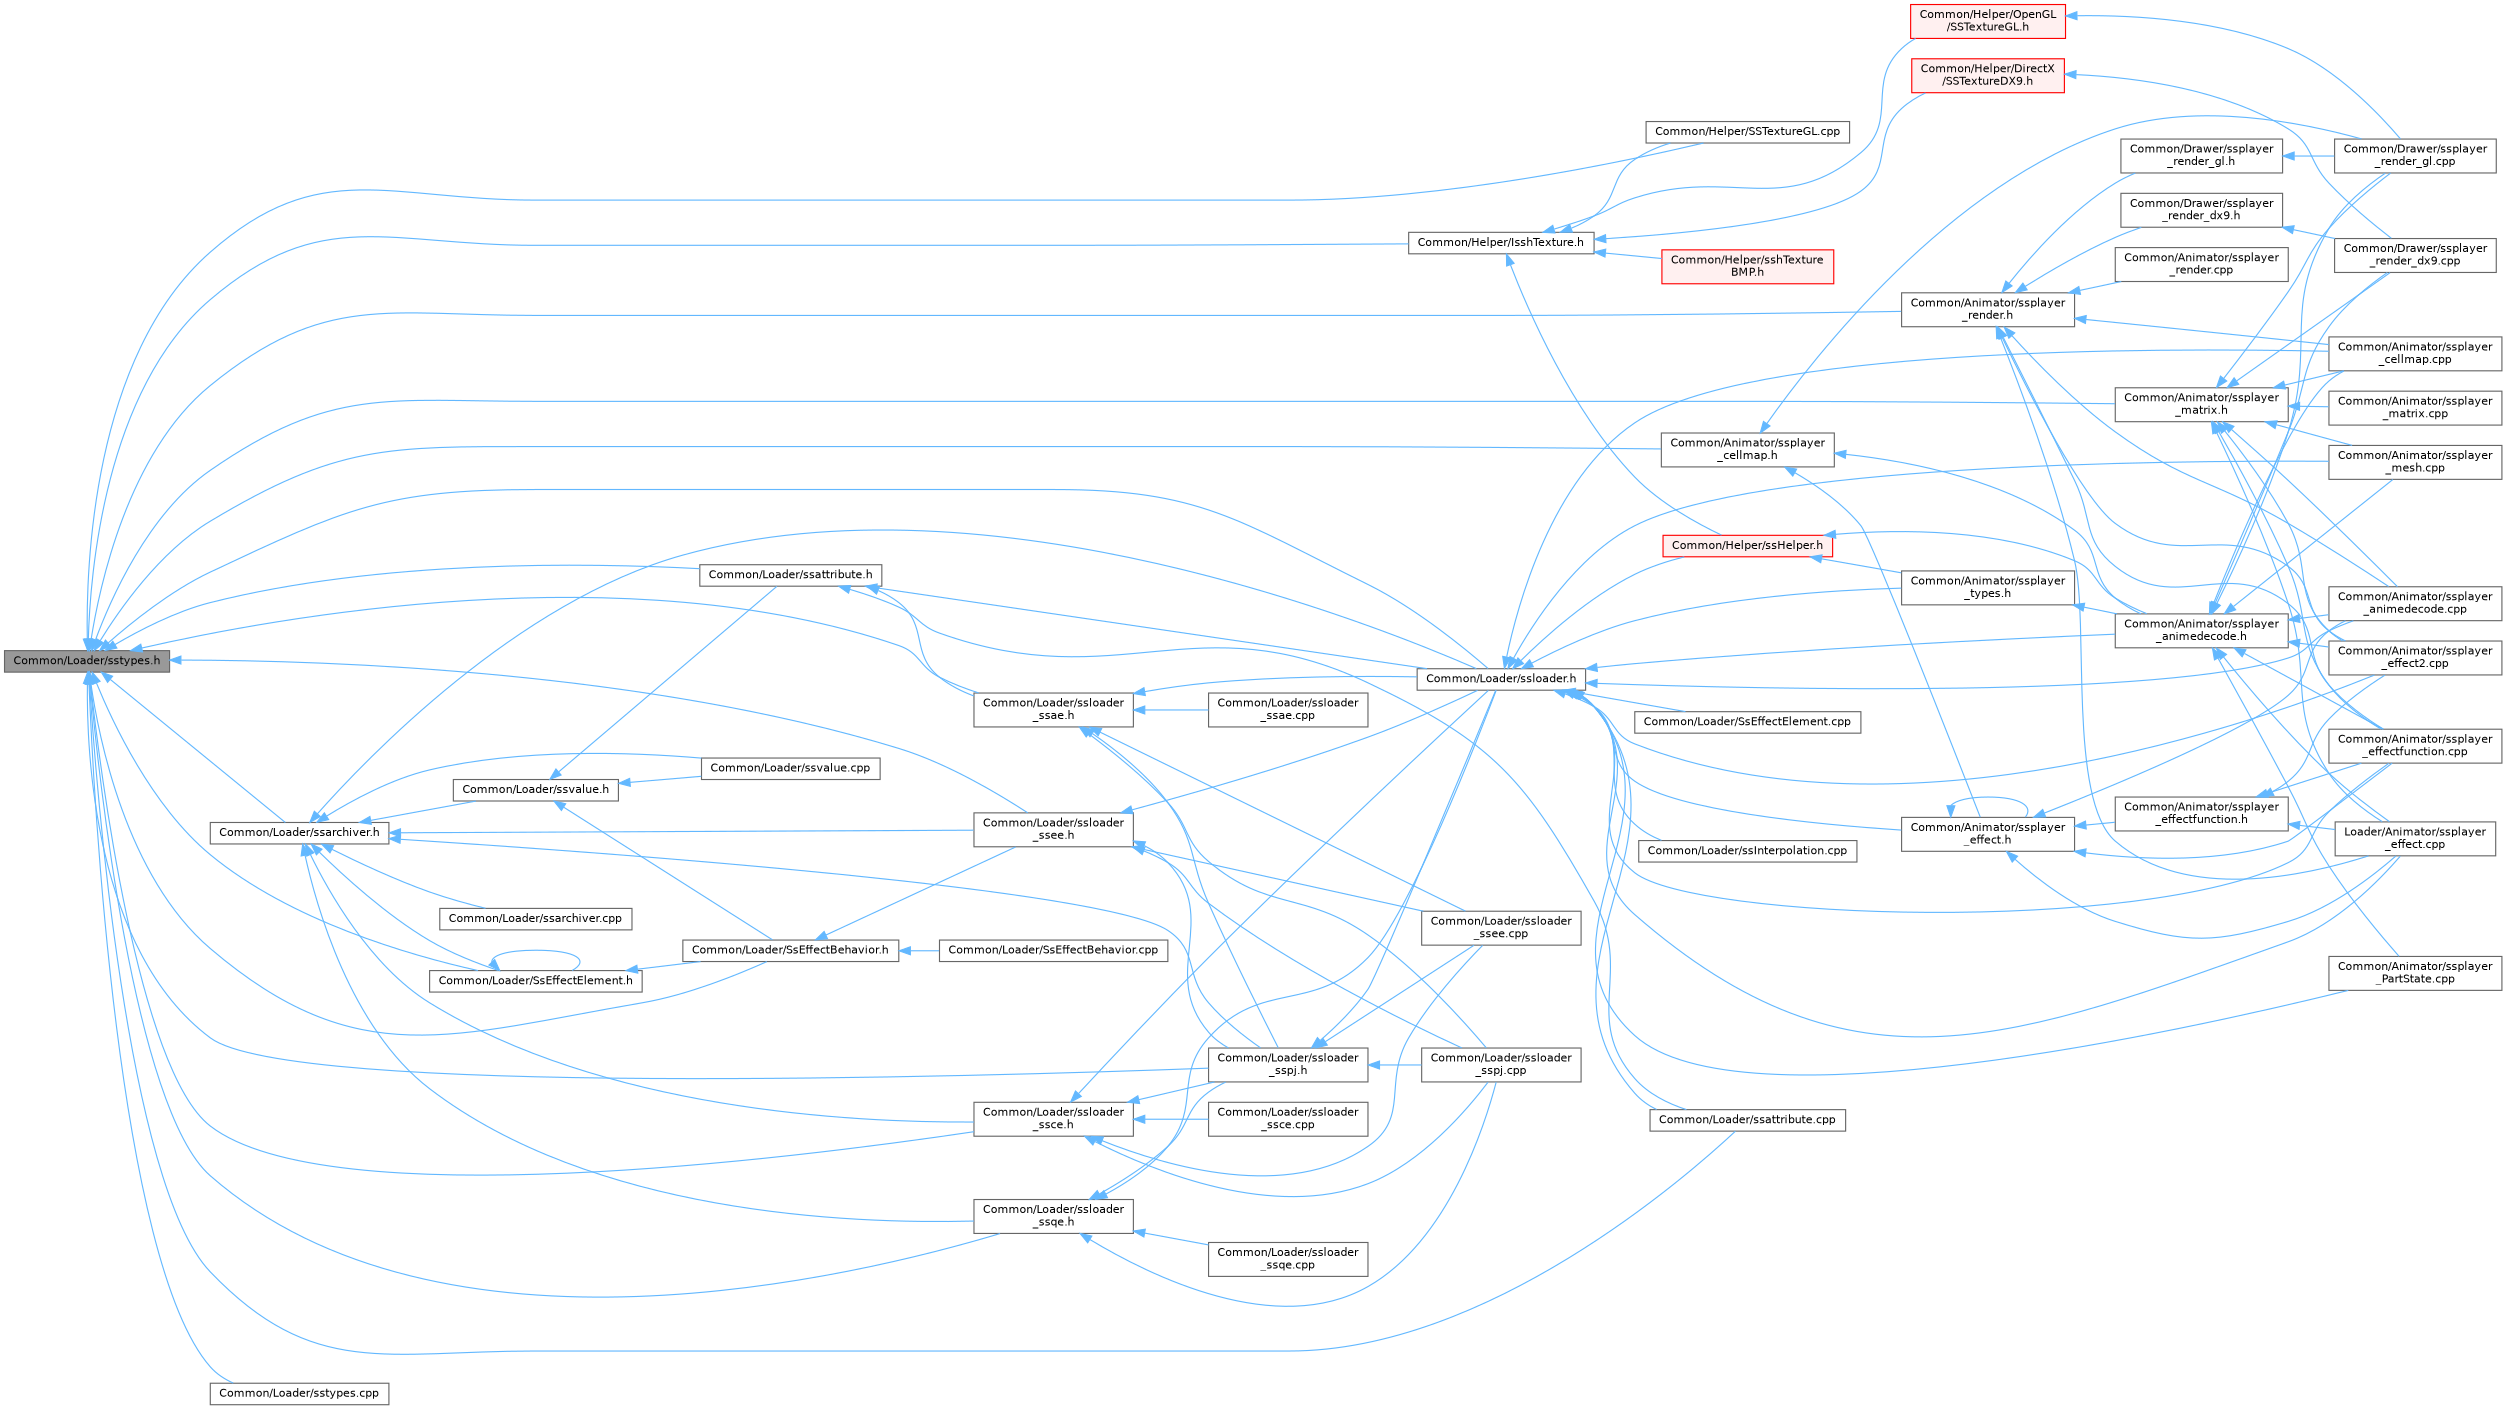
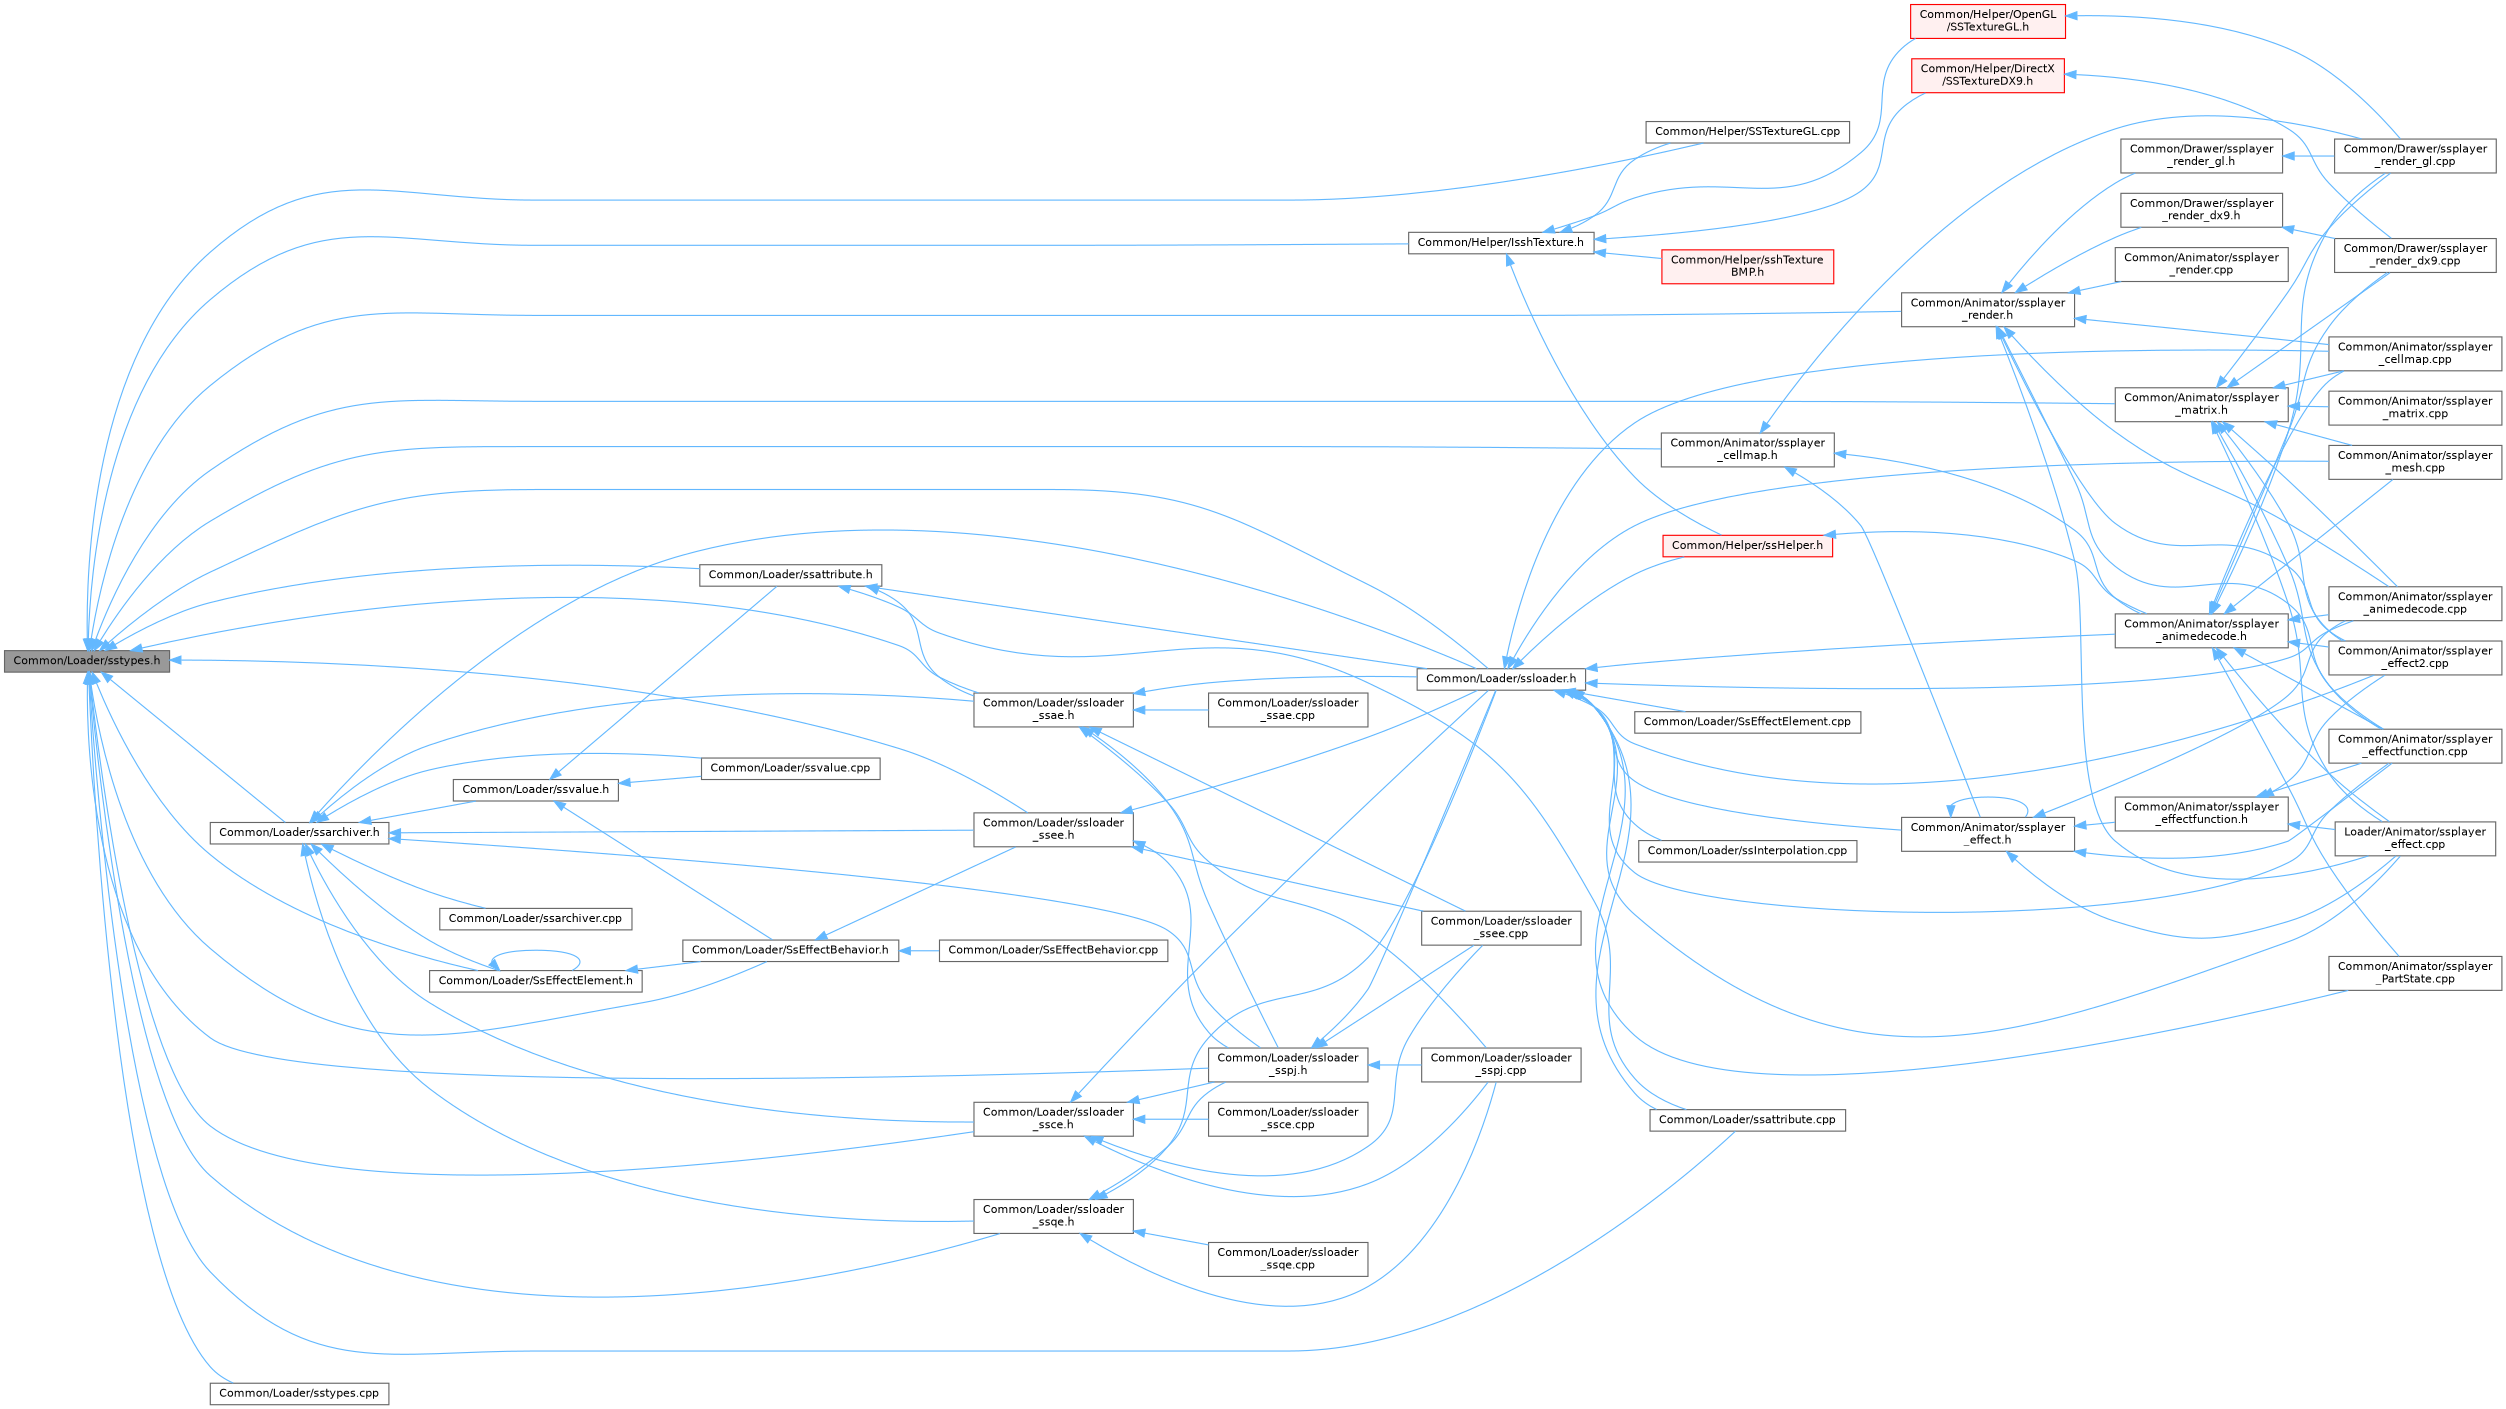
(1988, 588) -> none
none -> (618, 705)
(1295, 961) -> none
